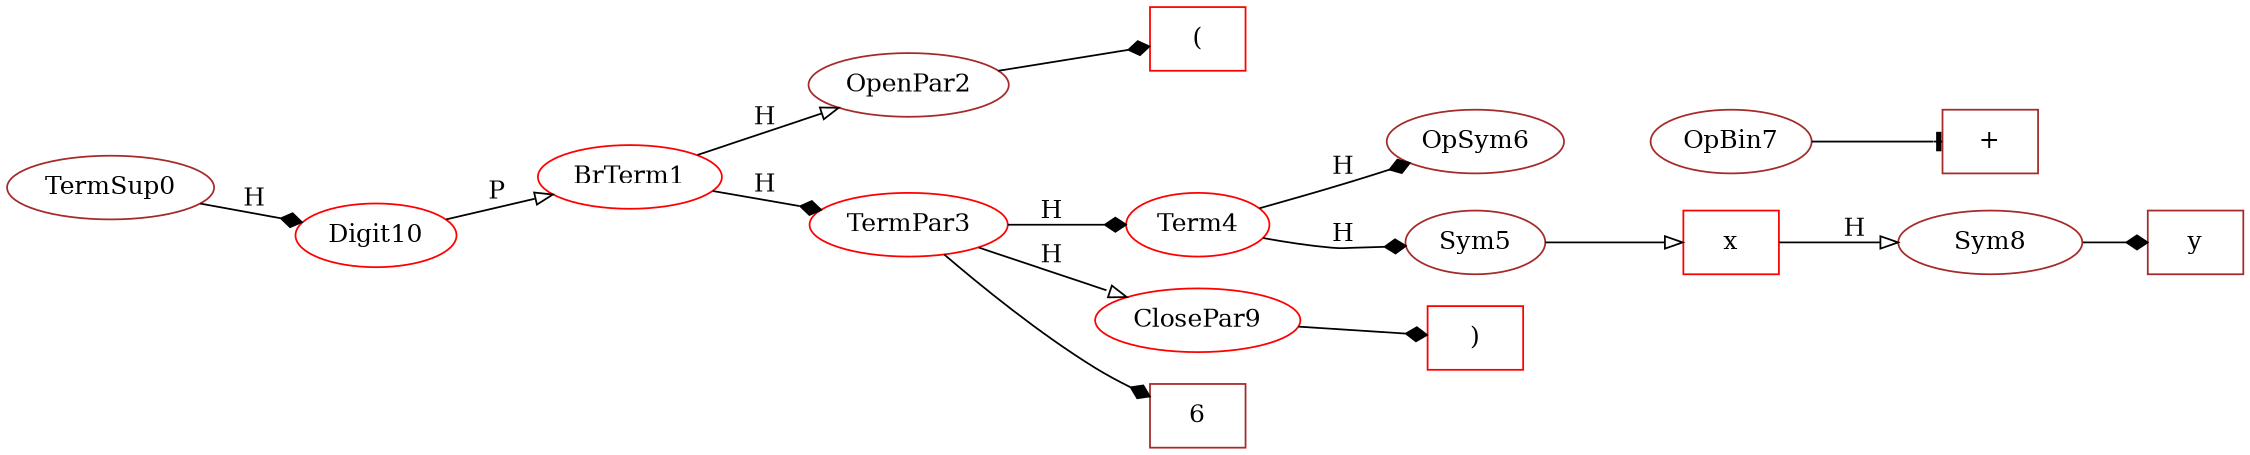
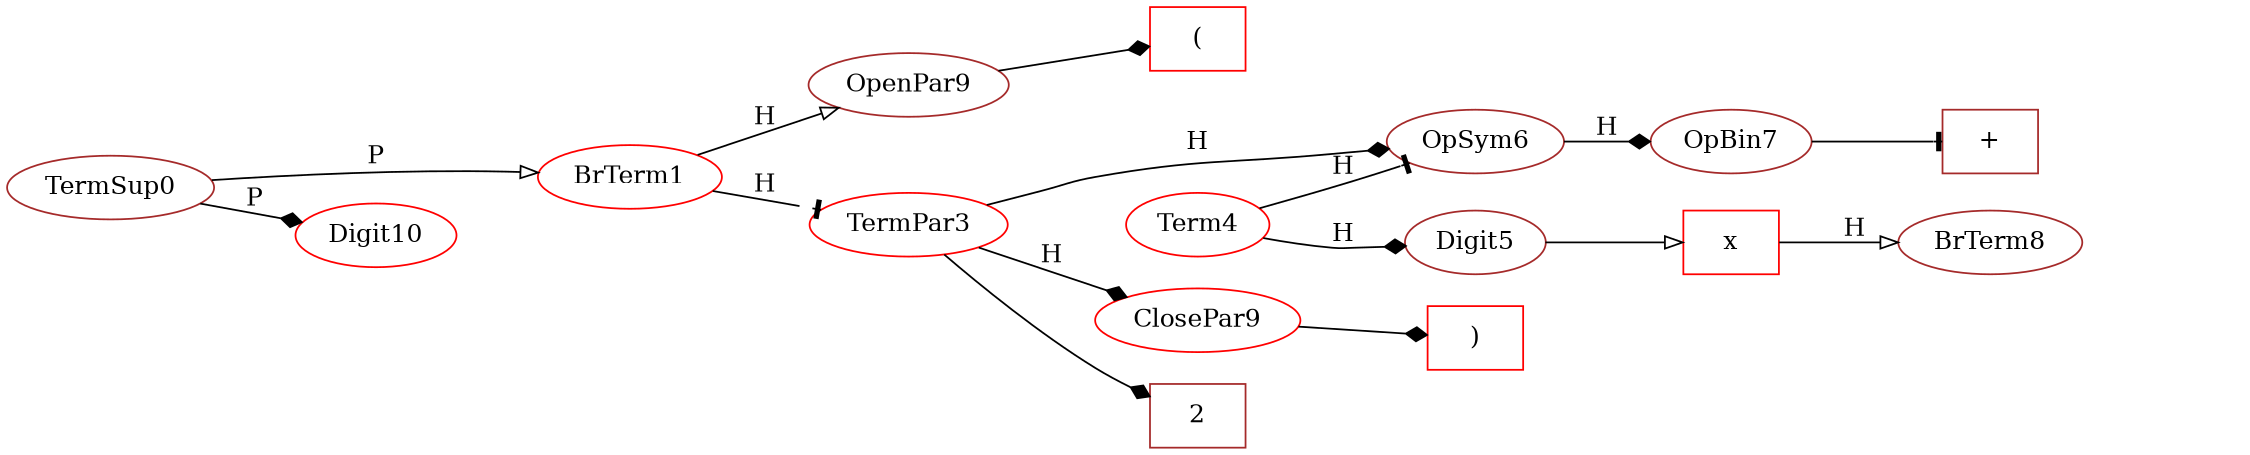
(909, 85) -> (909, 85)
none -> (1596, 142)
(1330, 188) -> (1330, 188)
(255, 199) -> (255, 199)
(756, 199) -> (756, 199)
(491, 209) -> (366, 173)
(1056, 225) -> (1175, 166)
(1475, 242) -> (1475, 242)
(1990, 242) -> (1990, 242)
(2196, 242) -> none
(1043, 269) -> (1043, 269)
(1198, 416) -> (1198, 416)
